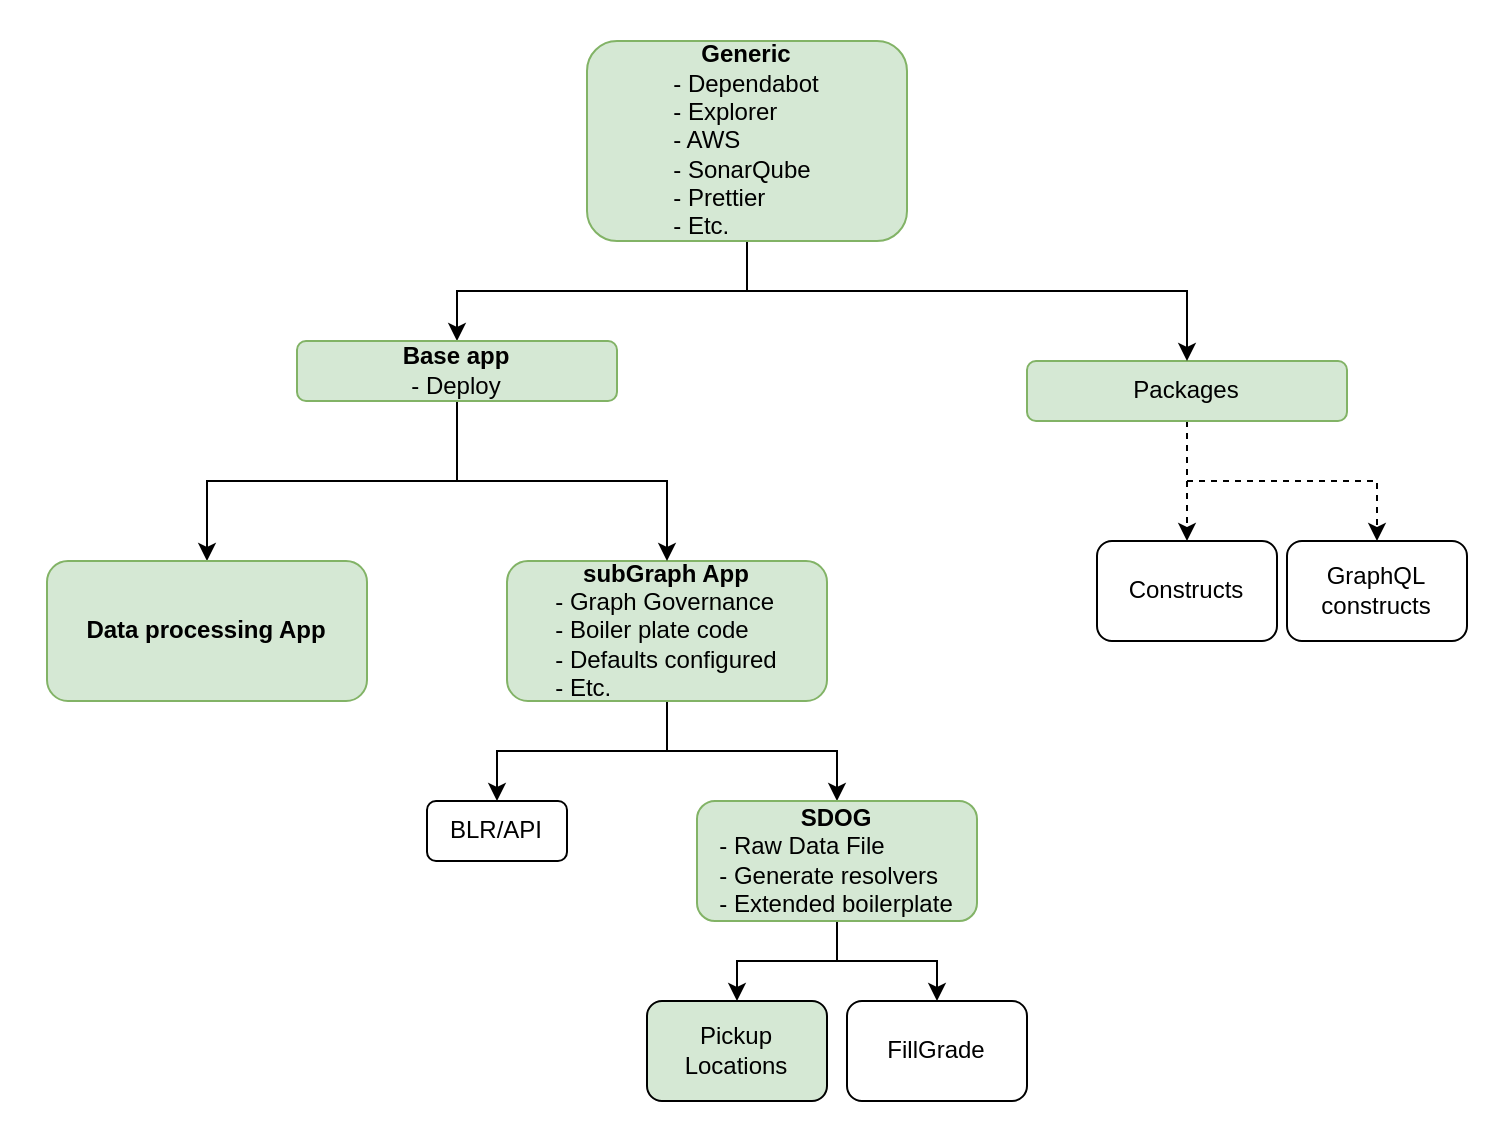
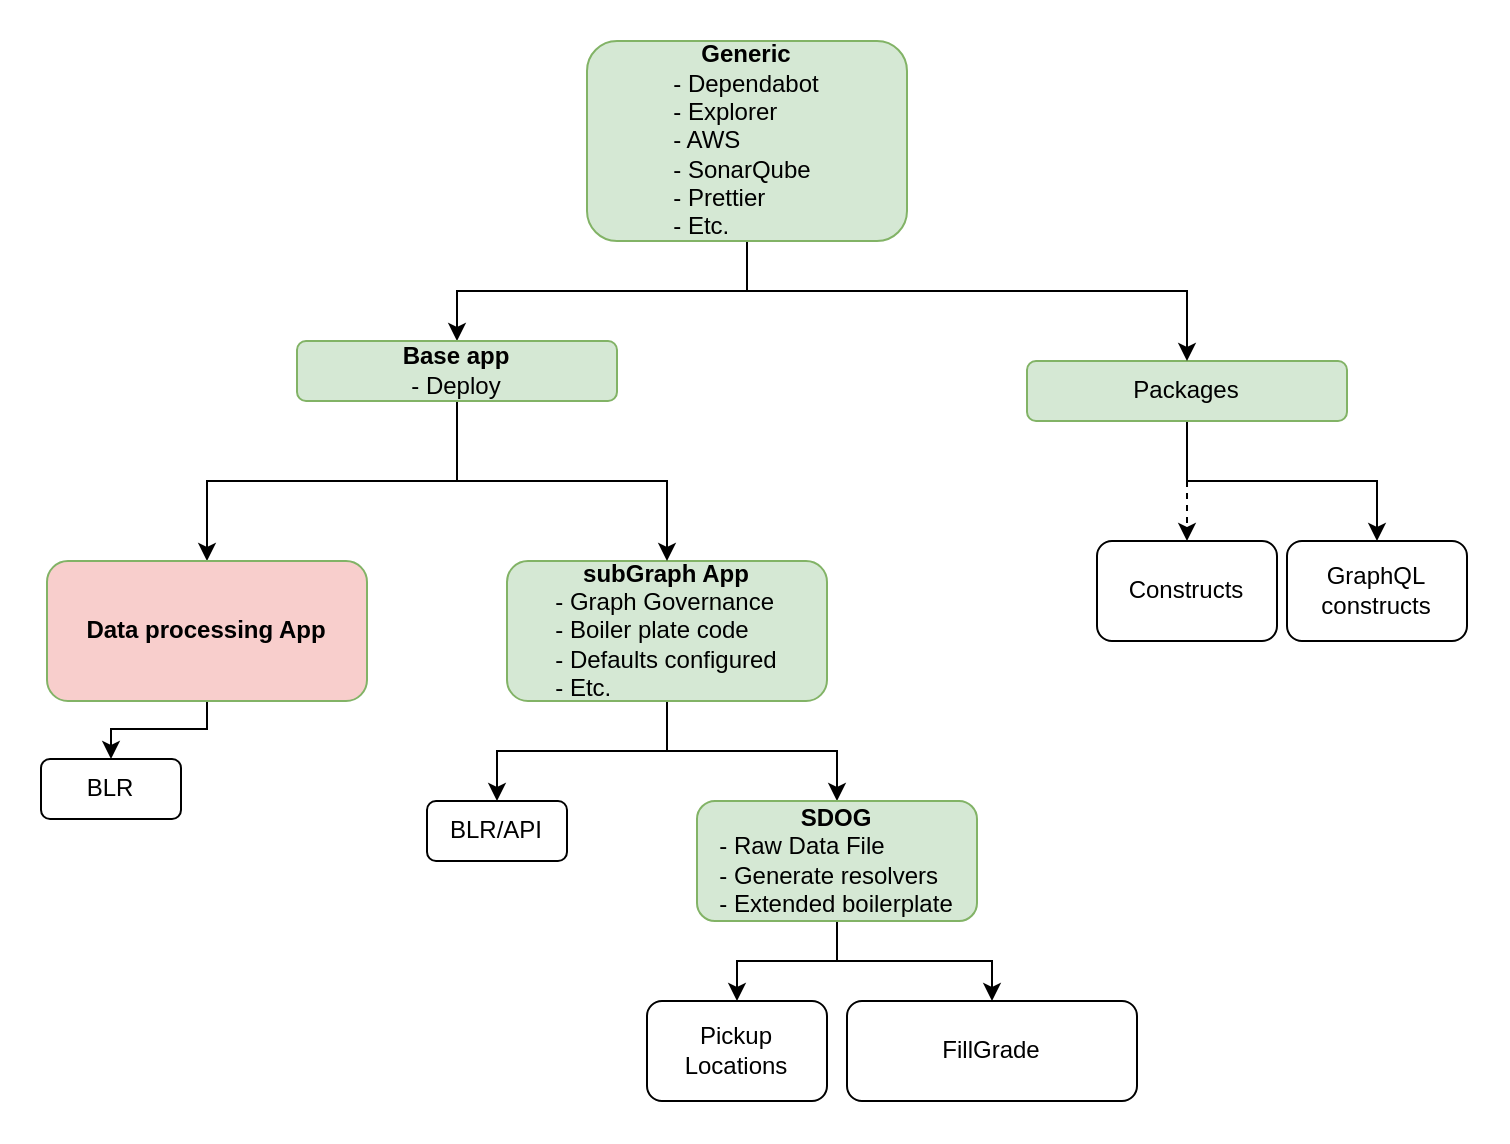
(1307, 481) -> (1307, 481)
(207, 631) -> (207, 631)
none -> (165, 729)
none -> (111, 789)
(737, 1051) -> (737, 1051)
(937, 1051) -> (992, 1051)
